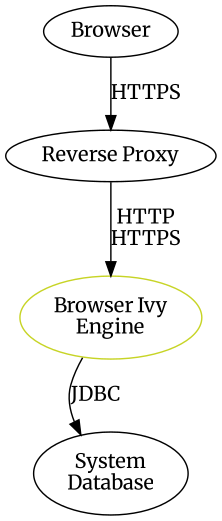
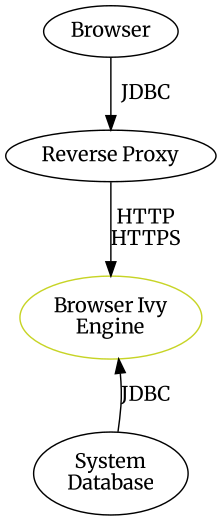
(146, 94) -> (146, 94)
(70, 389) -> (121, 403)
